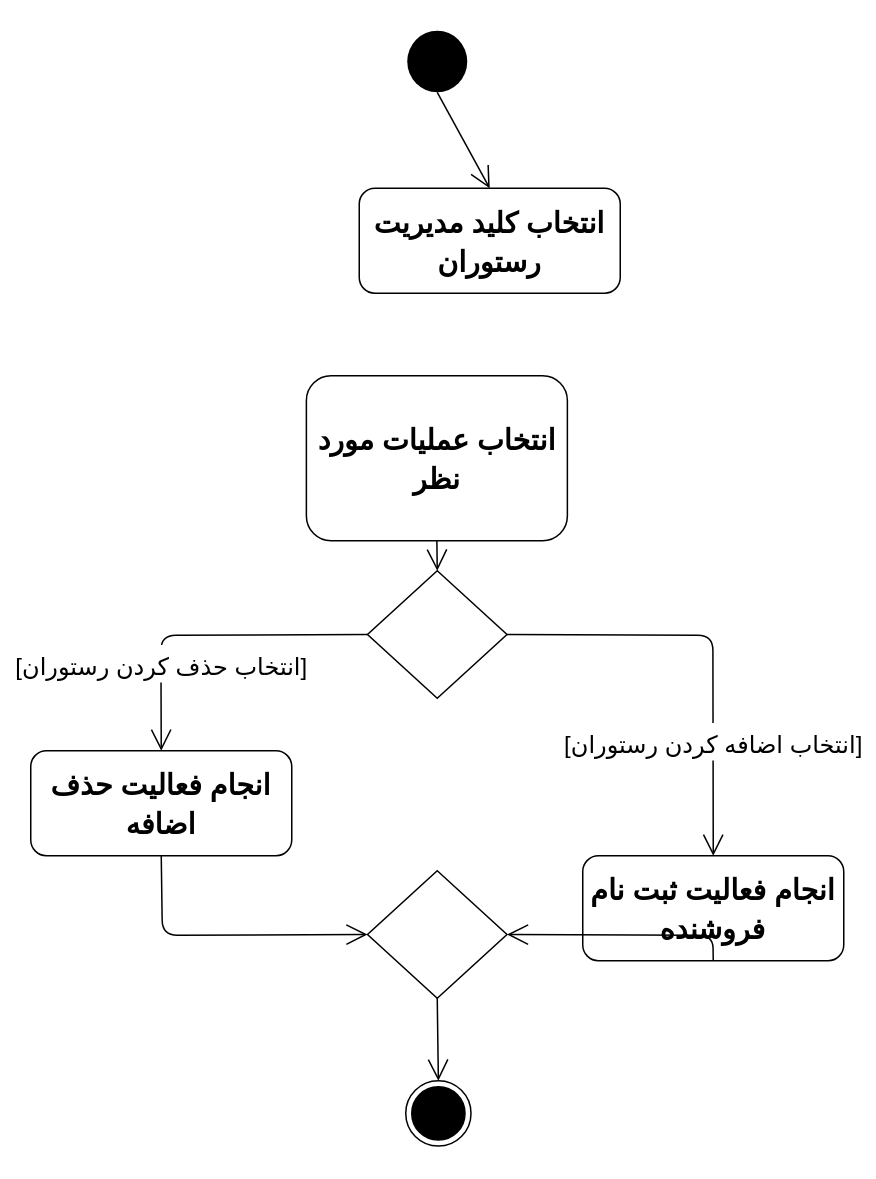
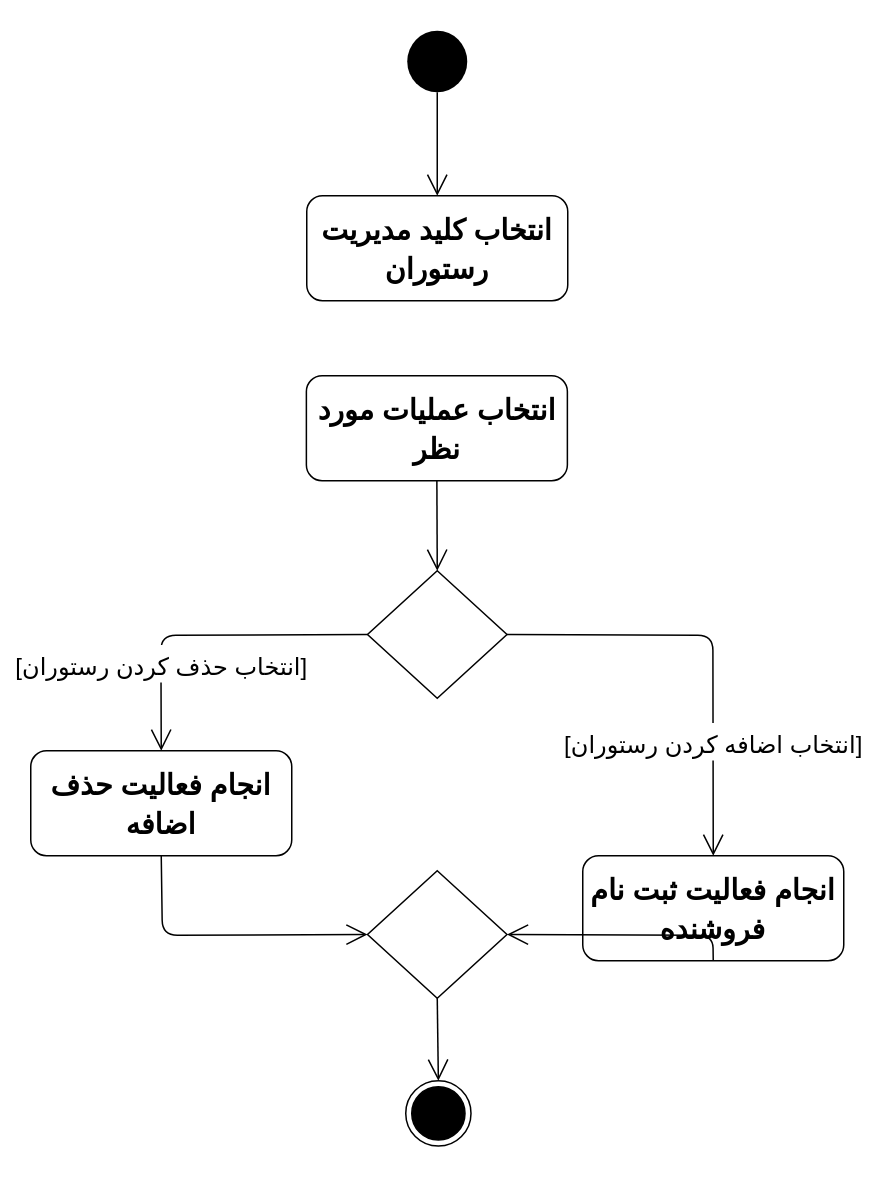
(490, 241) -> (437, 248)
(437, 458) -> (437, 428)
